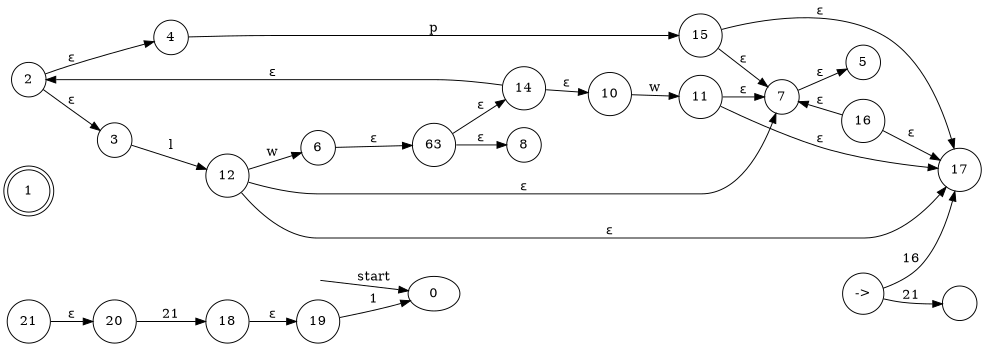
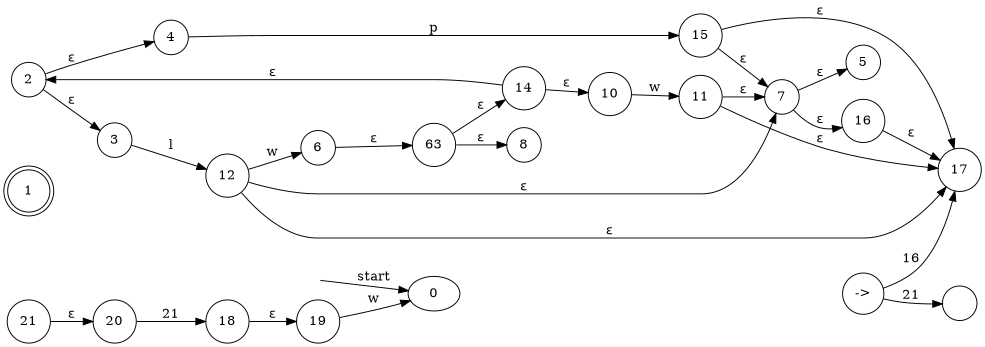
(825, 110) -> (811, 124)
(374, 299) -> (374, 299)
